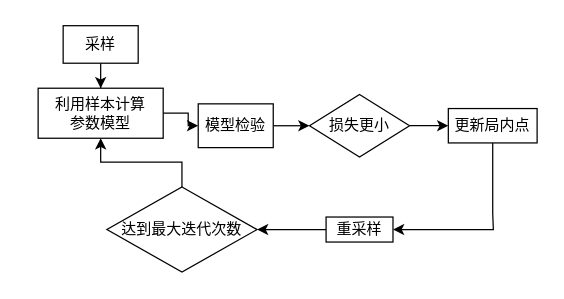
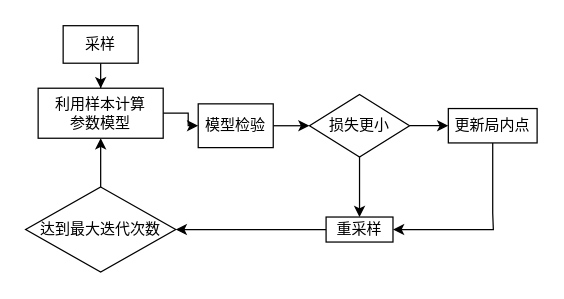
none -> (359, 183)
(182, 229) -> (101, 229)
